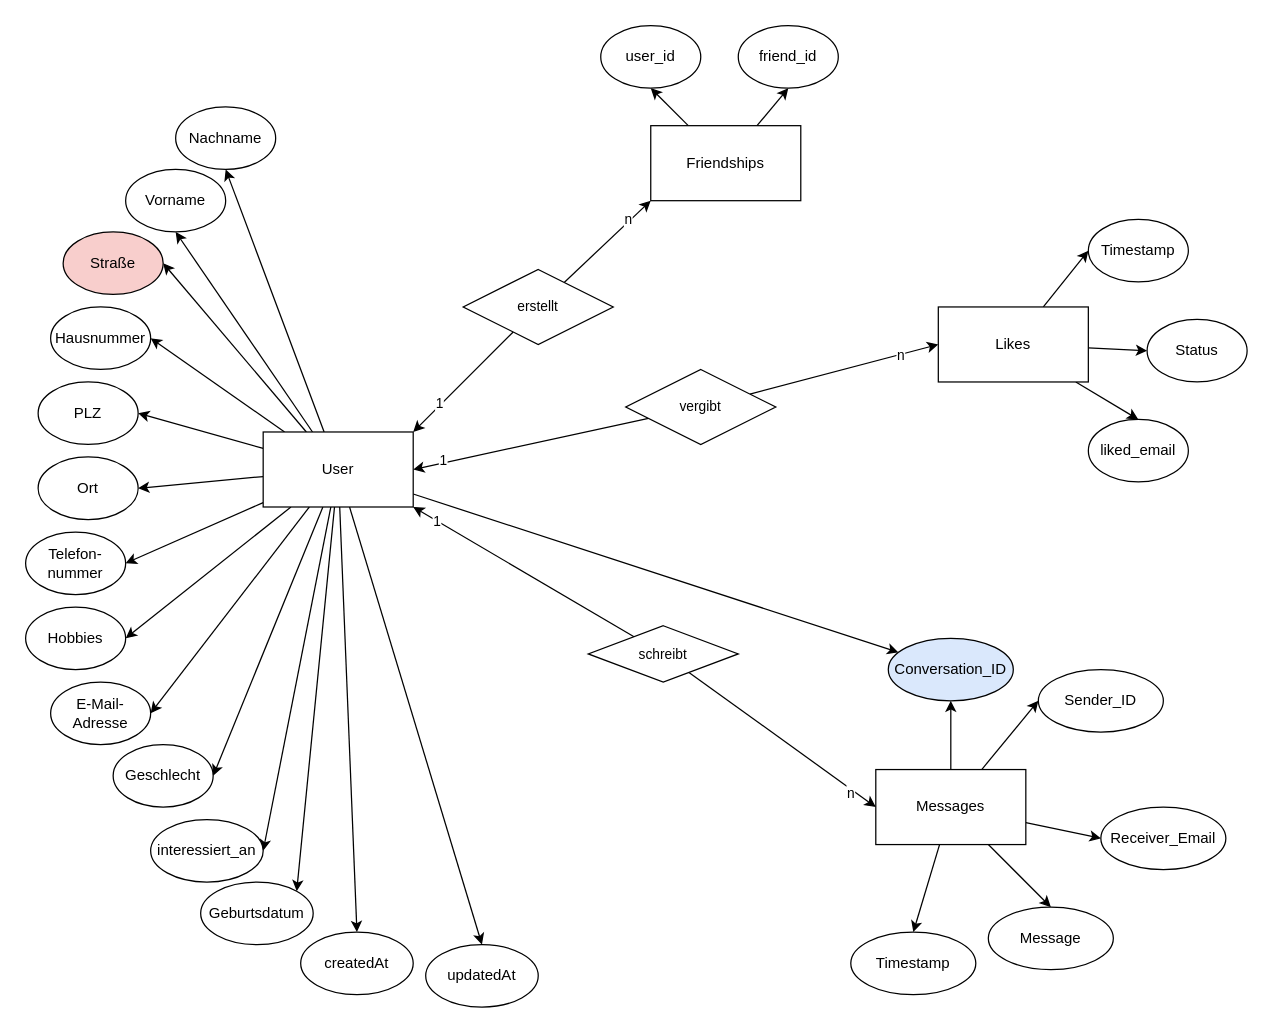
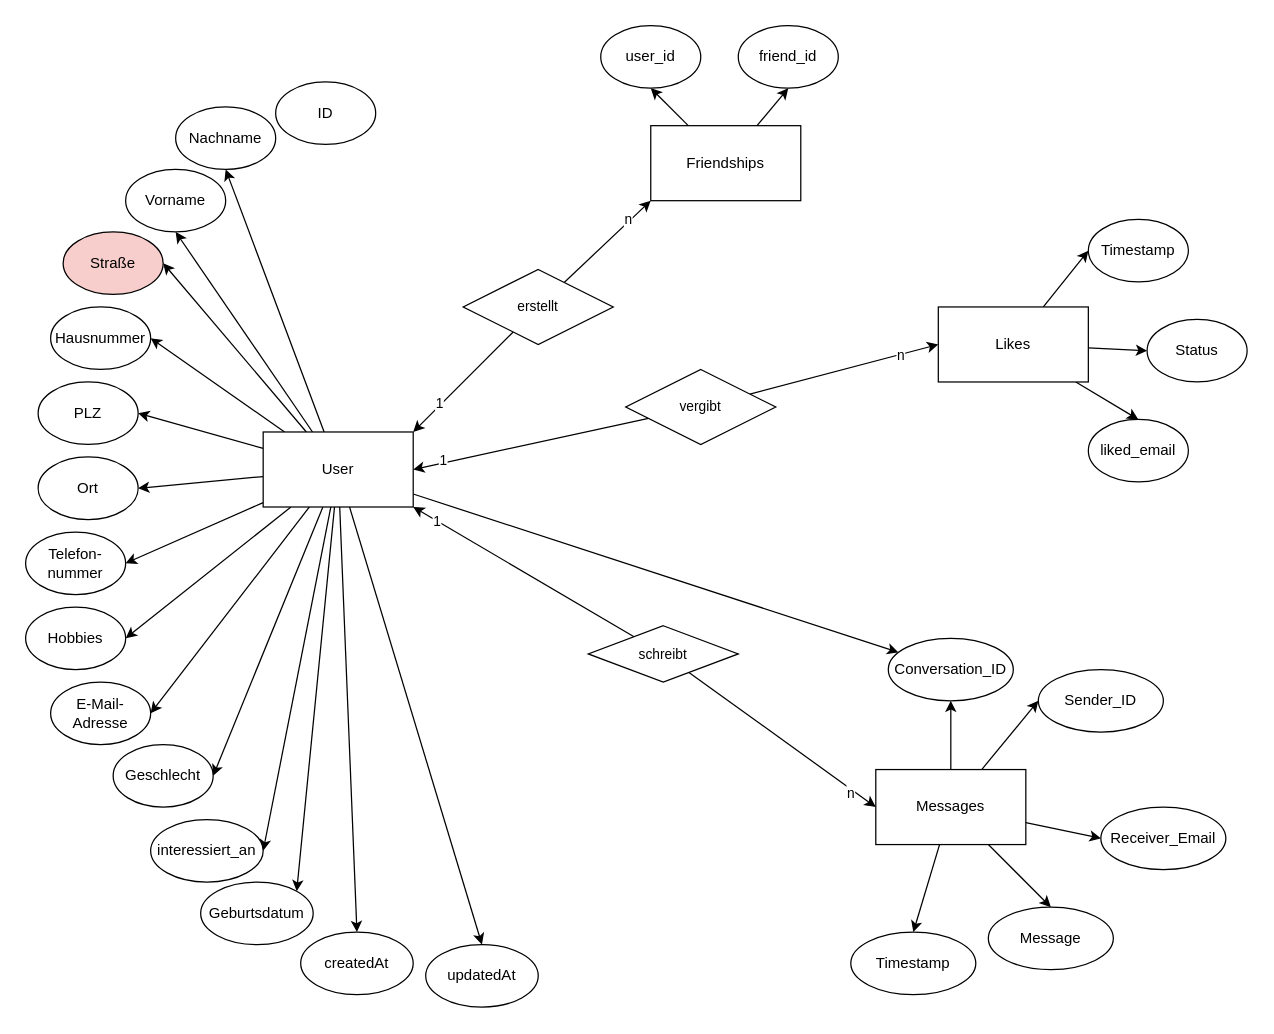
none -> (326, 113)
(951, 669) -> (951, 669)
